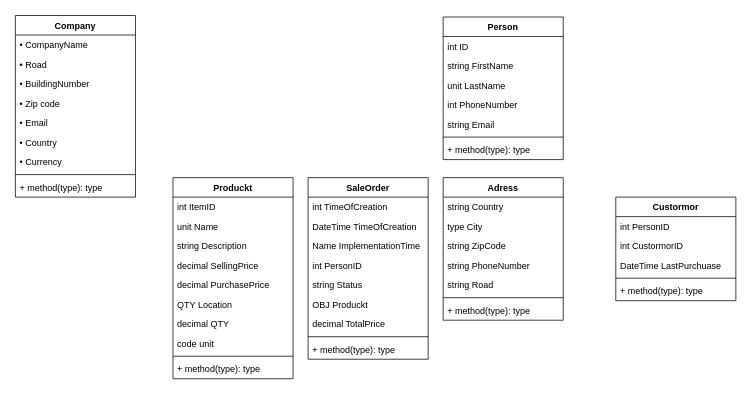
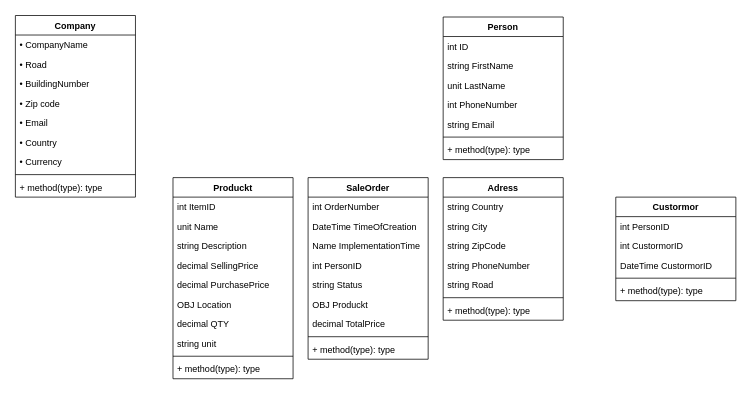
(353, 207) -> (347, 207)
(467, 227) -> (471, 227)
(673, 266) -> (668, 266)
(205, 305) -> (205, 305)
(197, 344) -> (201, 344)
